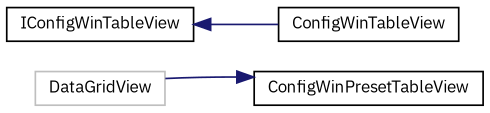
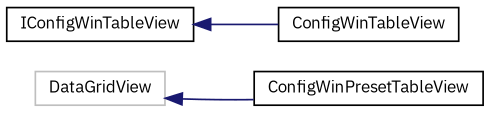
(201, 77) -> (218, 100)
